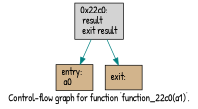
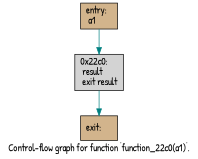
(87, 49) -> (99, 38)
(67, 82) -> (91, 21)
